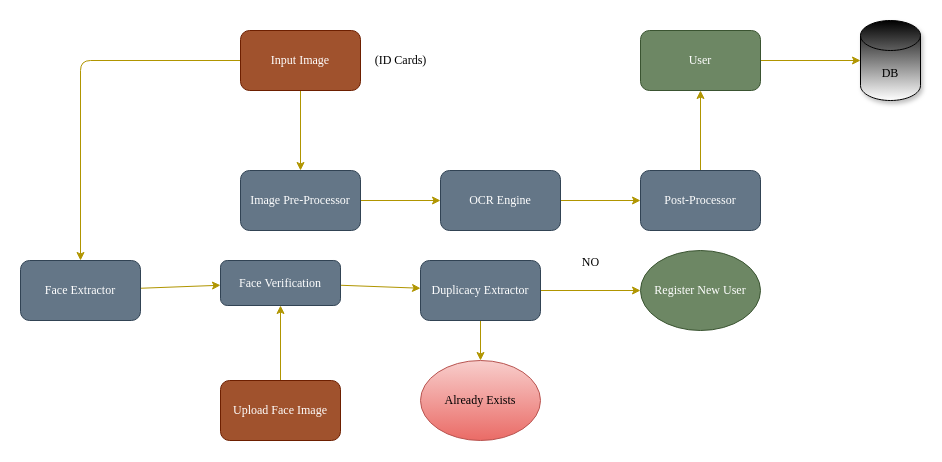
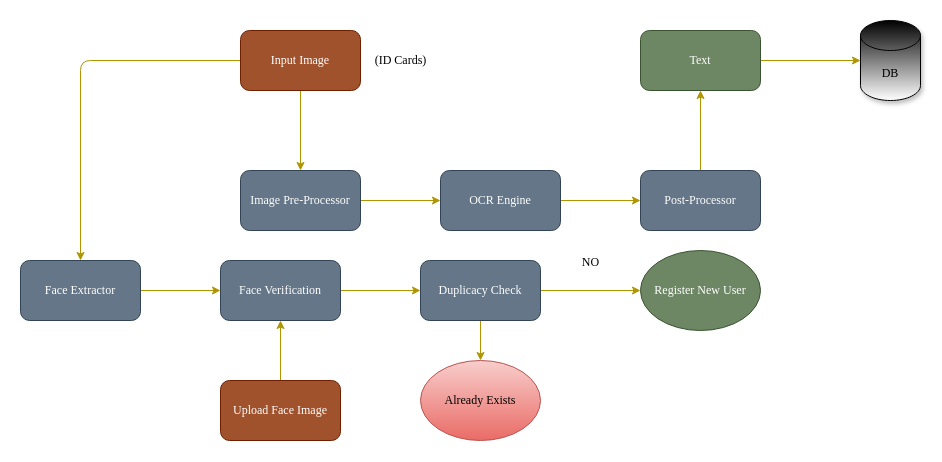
(701, 61) -> (701, 61)
(281, 283) -> (281, 291)
(481, 291) -> (481, 291)
